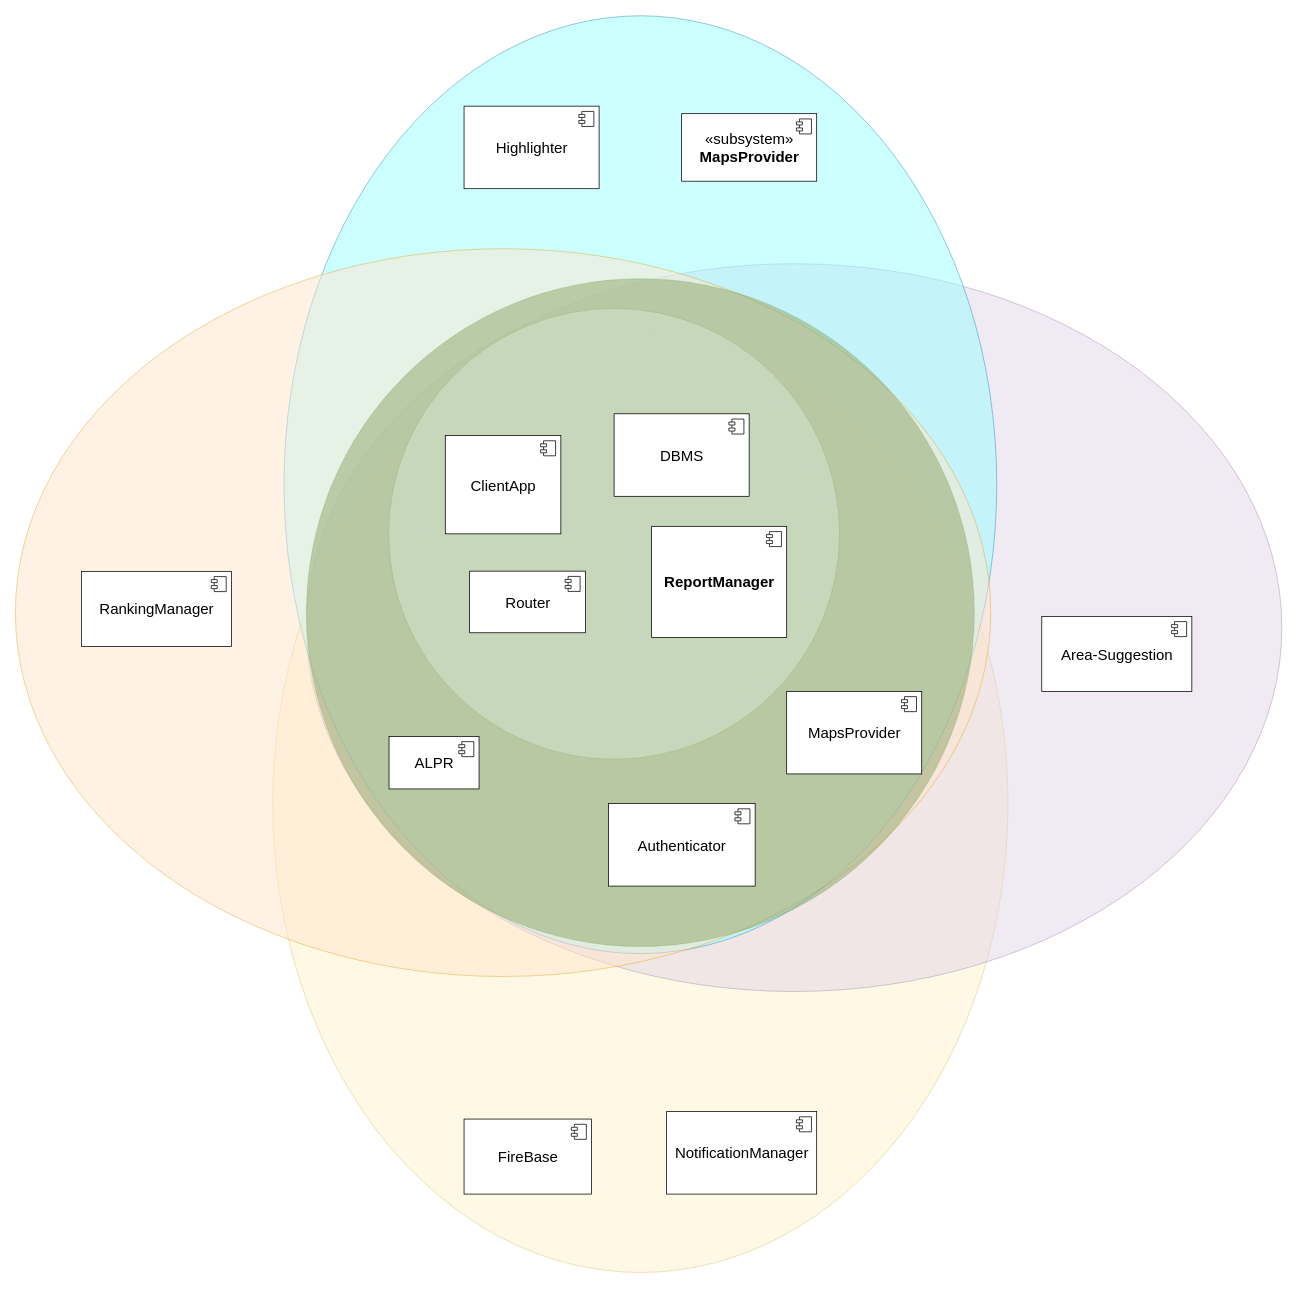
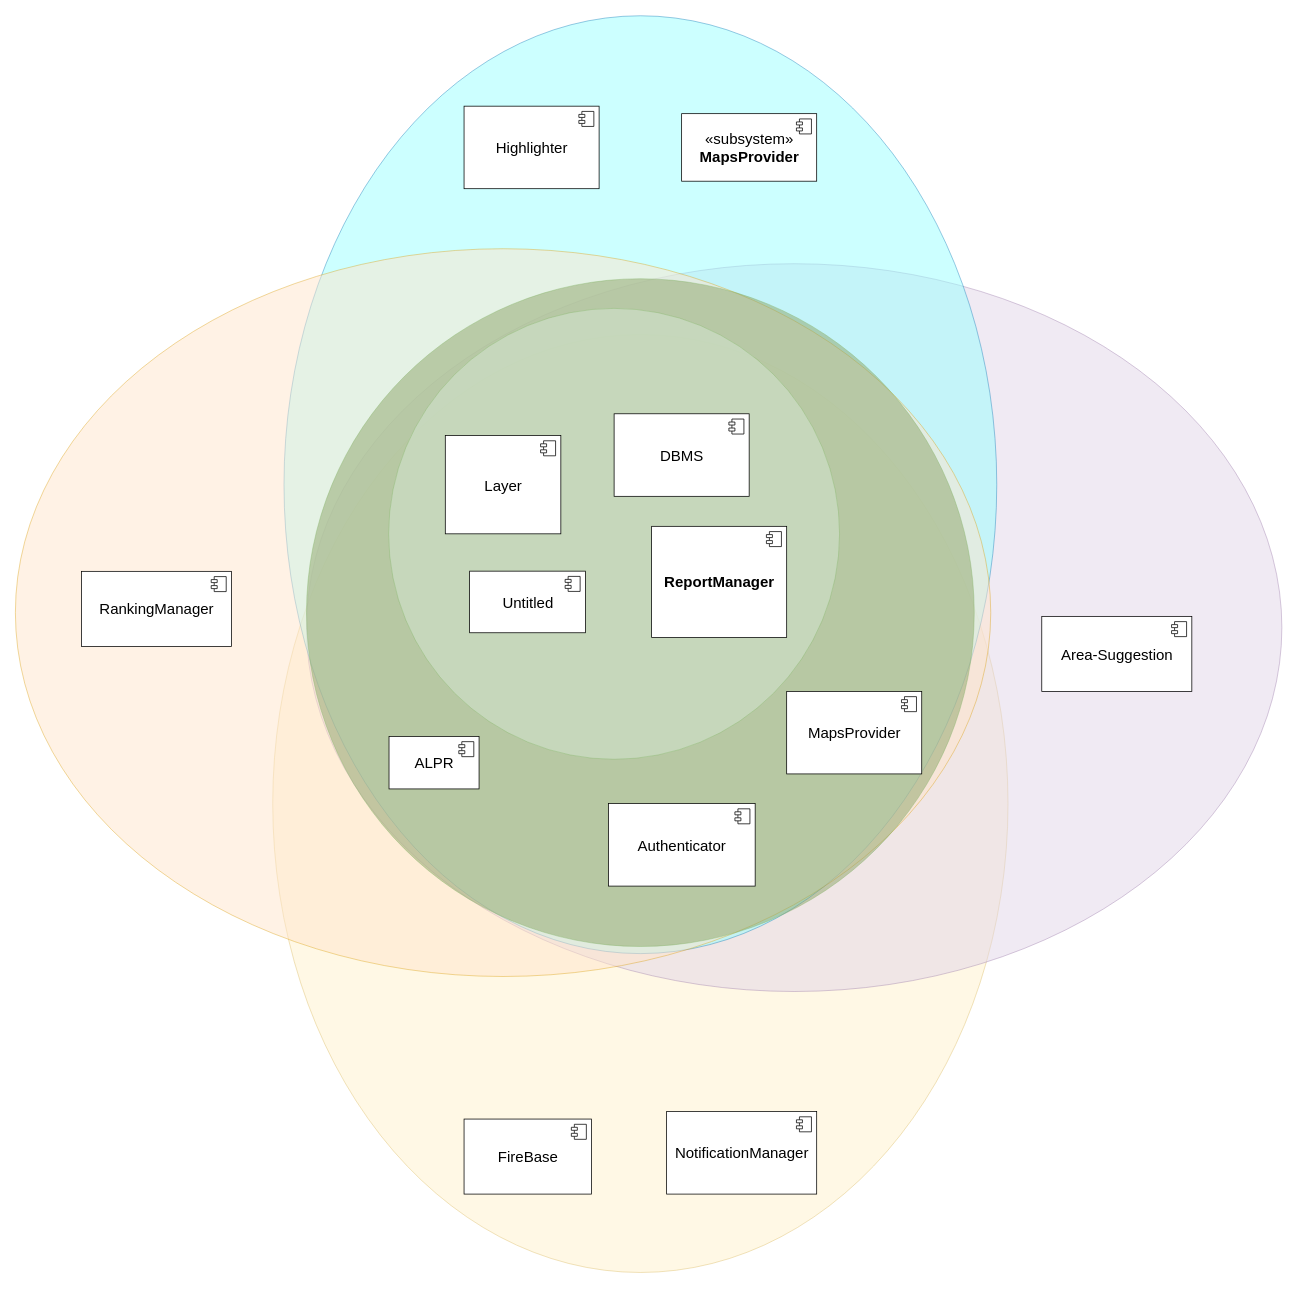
(503, 485) -> (503, 485)
(528, 602) -> (528, 602)
